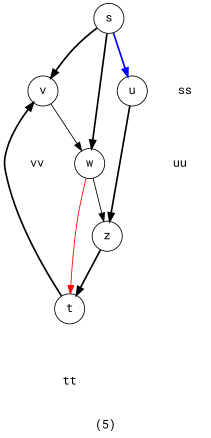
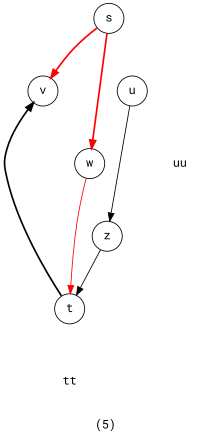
(75, 48) -> (75, 48)
(119, 51) -> none
(100, 87) -> (100, 87)
(185, 91) -> none
(64, 124) -> none
(120, 159) -> (120, 159)
(37, 164) -> none
(97, 196) -> none
(90, 269) -> (90, 269)
